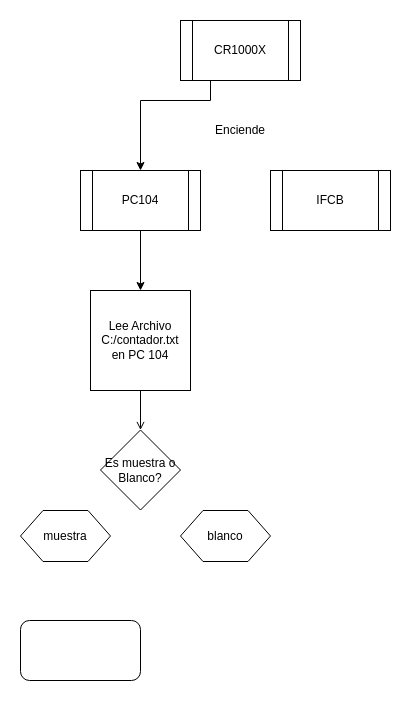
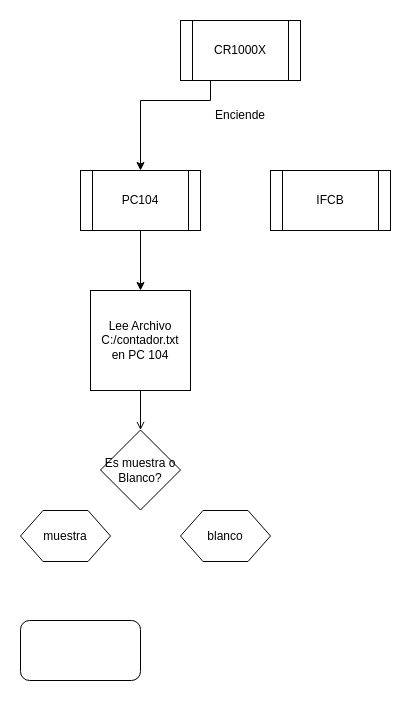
(241, 131) -> (241, 116)
